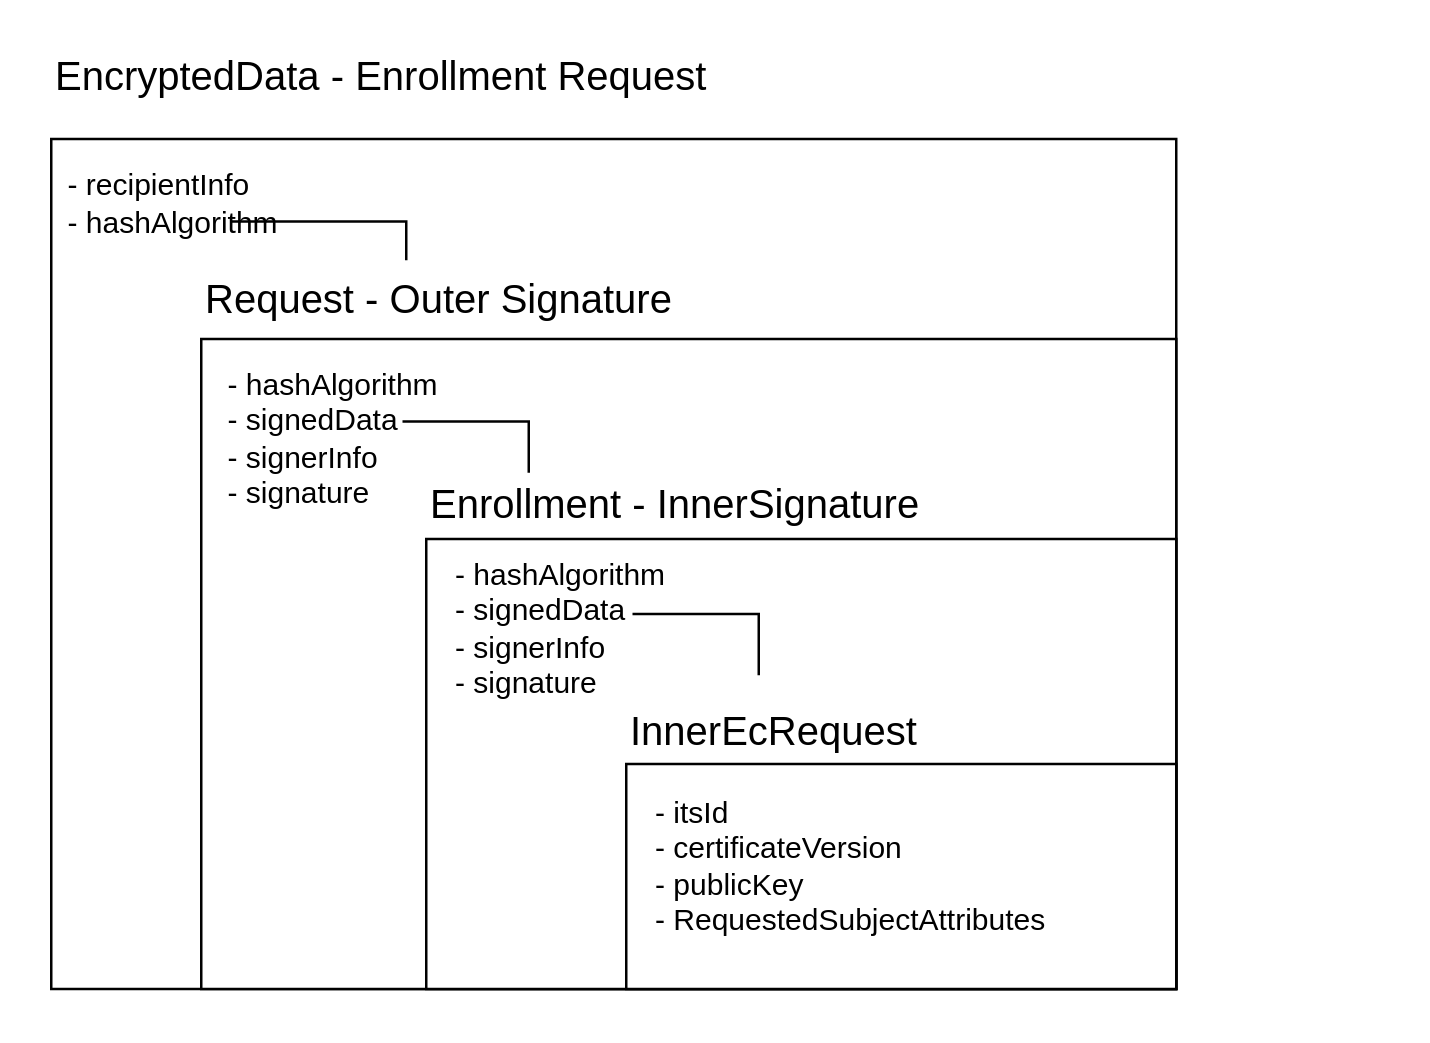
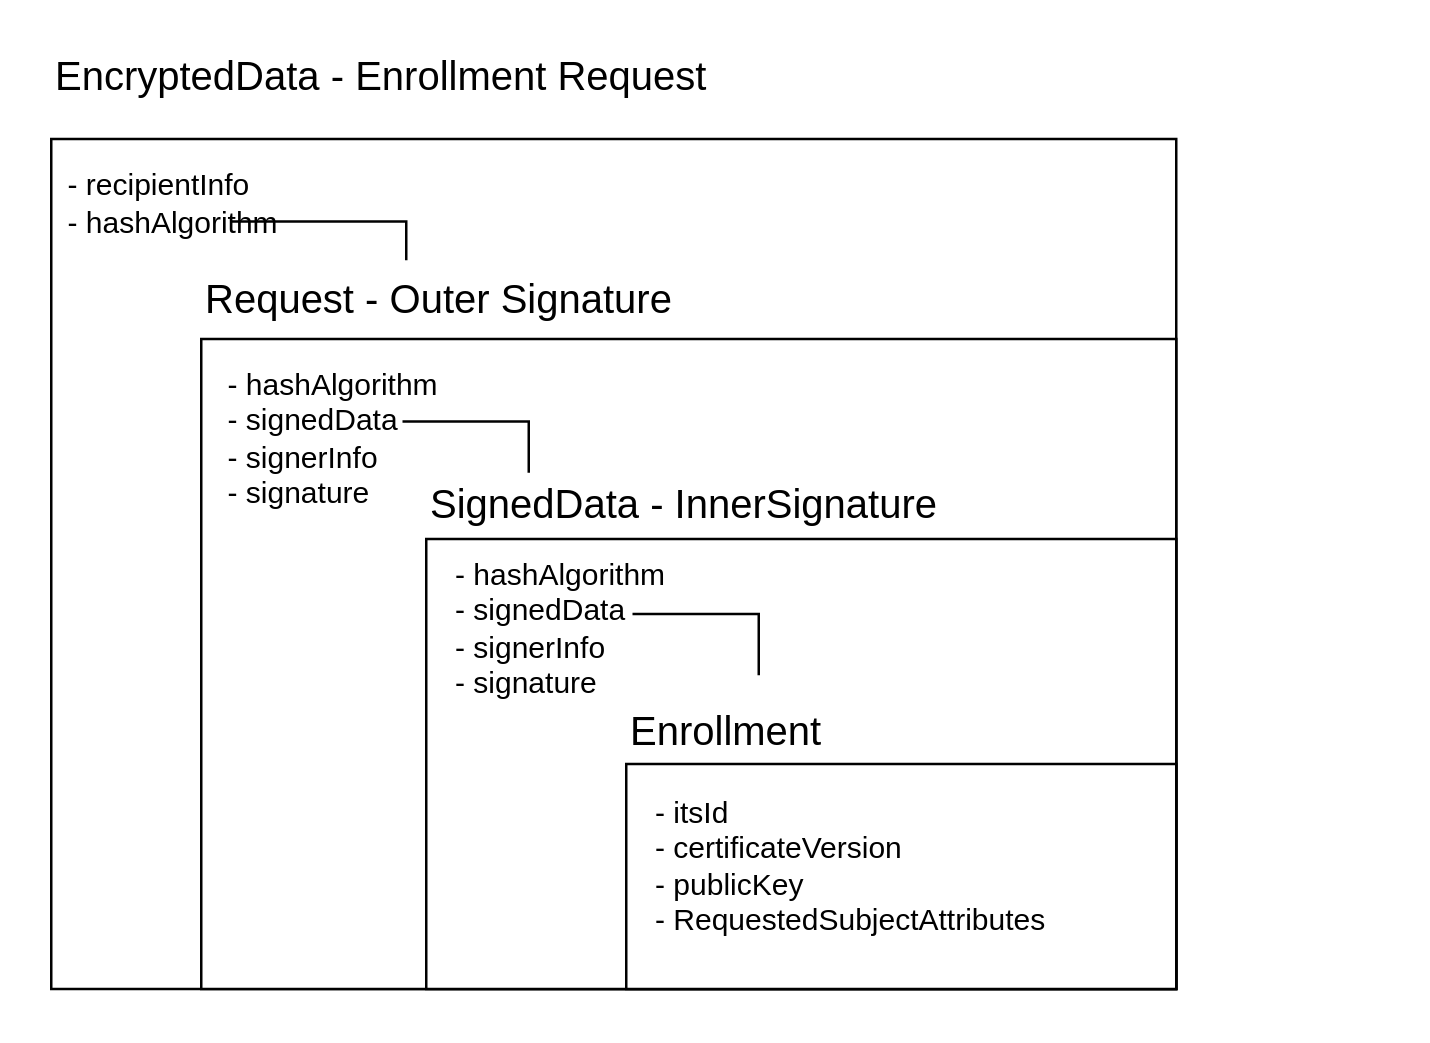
(690, 504) -> (695, 504)
(778, 731) -> (727, 731)
